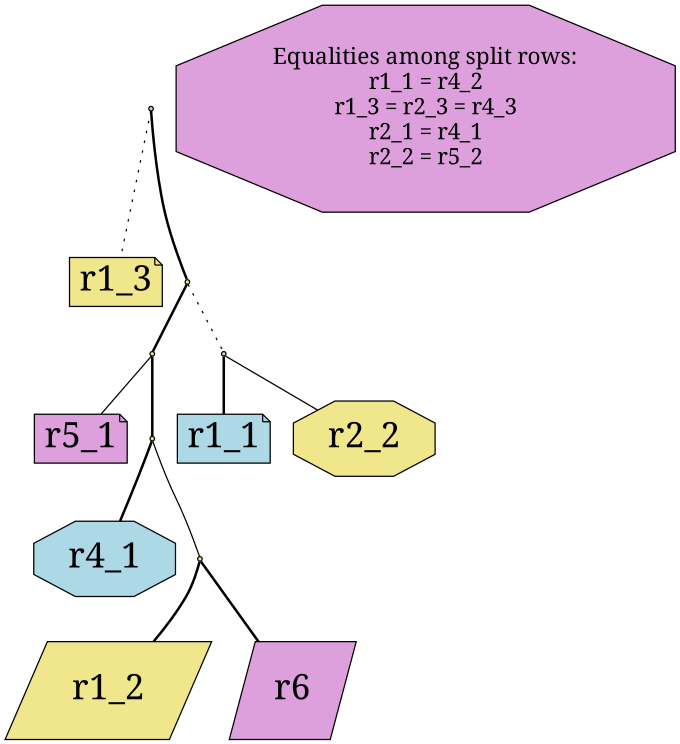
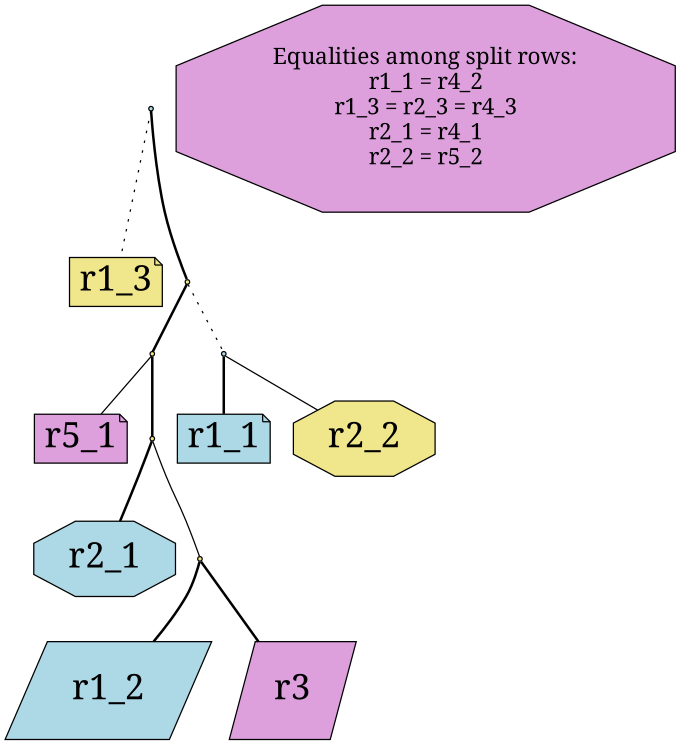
(105, 559) -> (105, 559)
(108, 691) -> (108, 691)
(293, 691) -> (293, 691)
